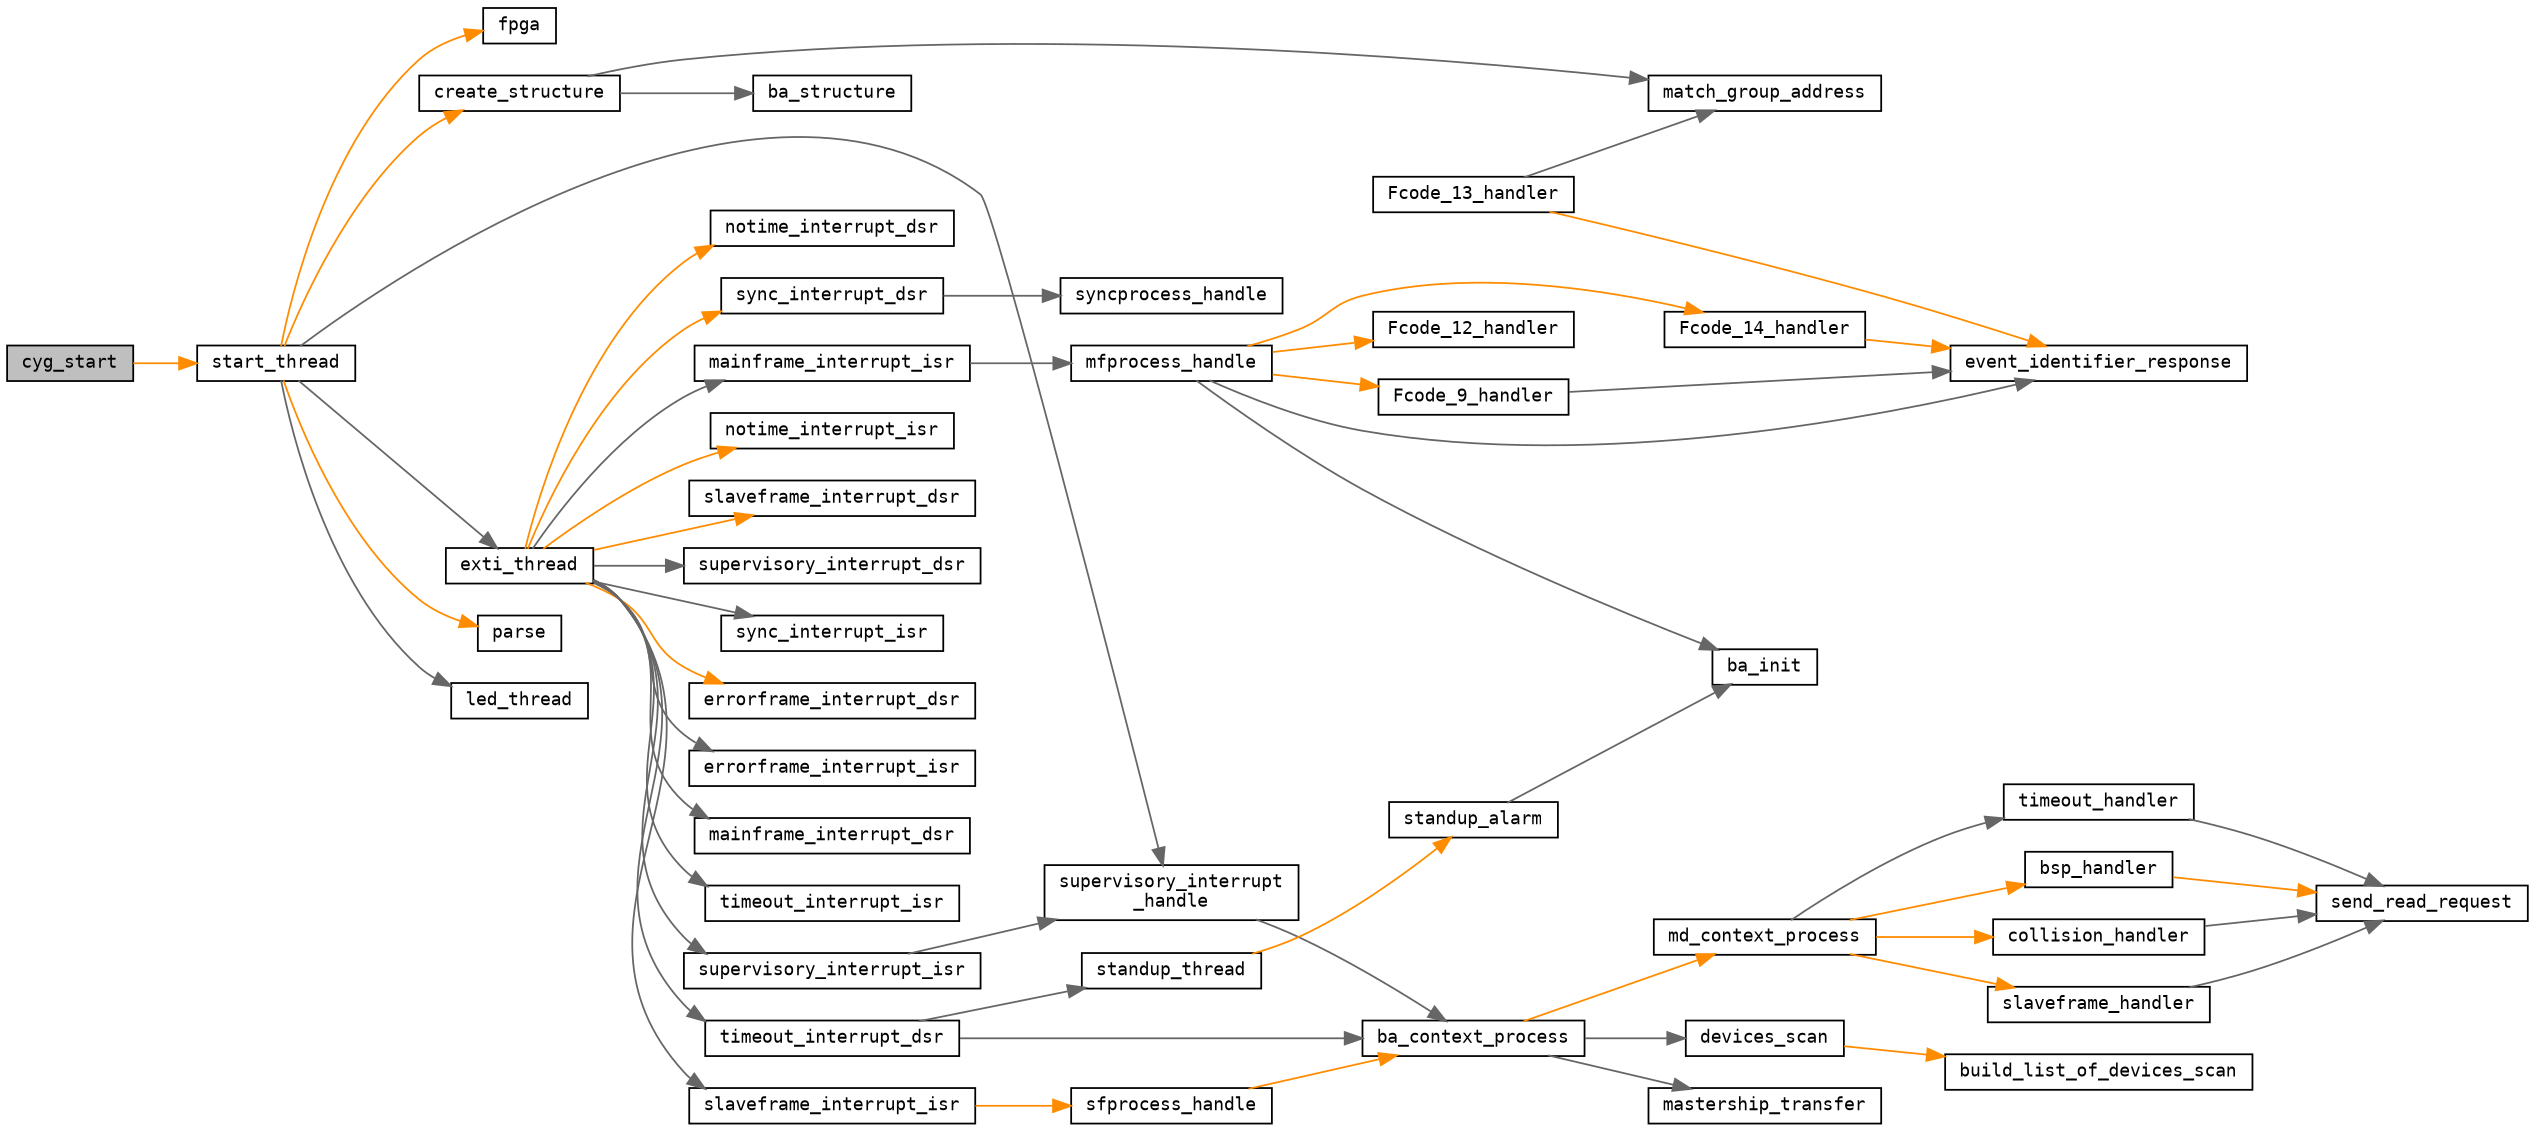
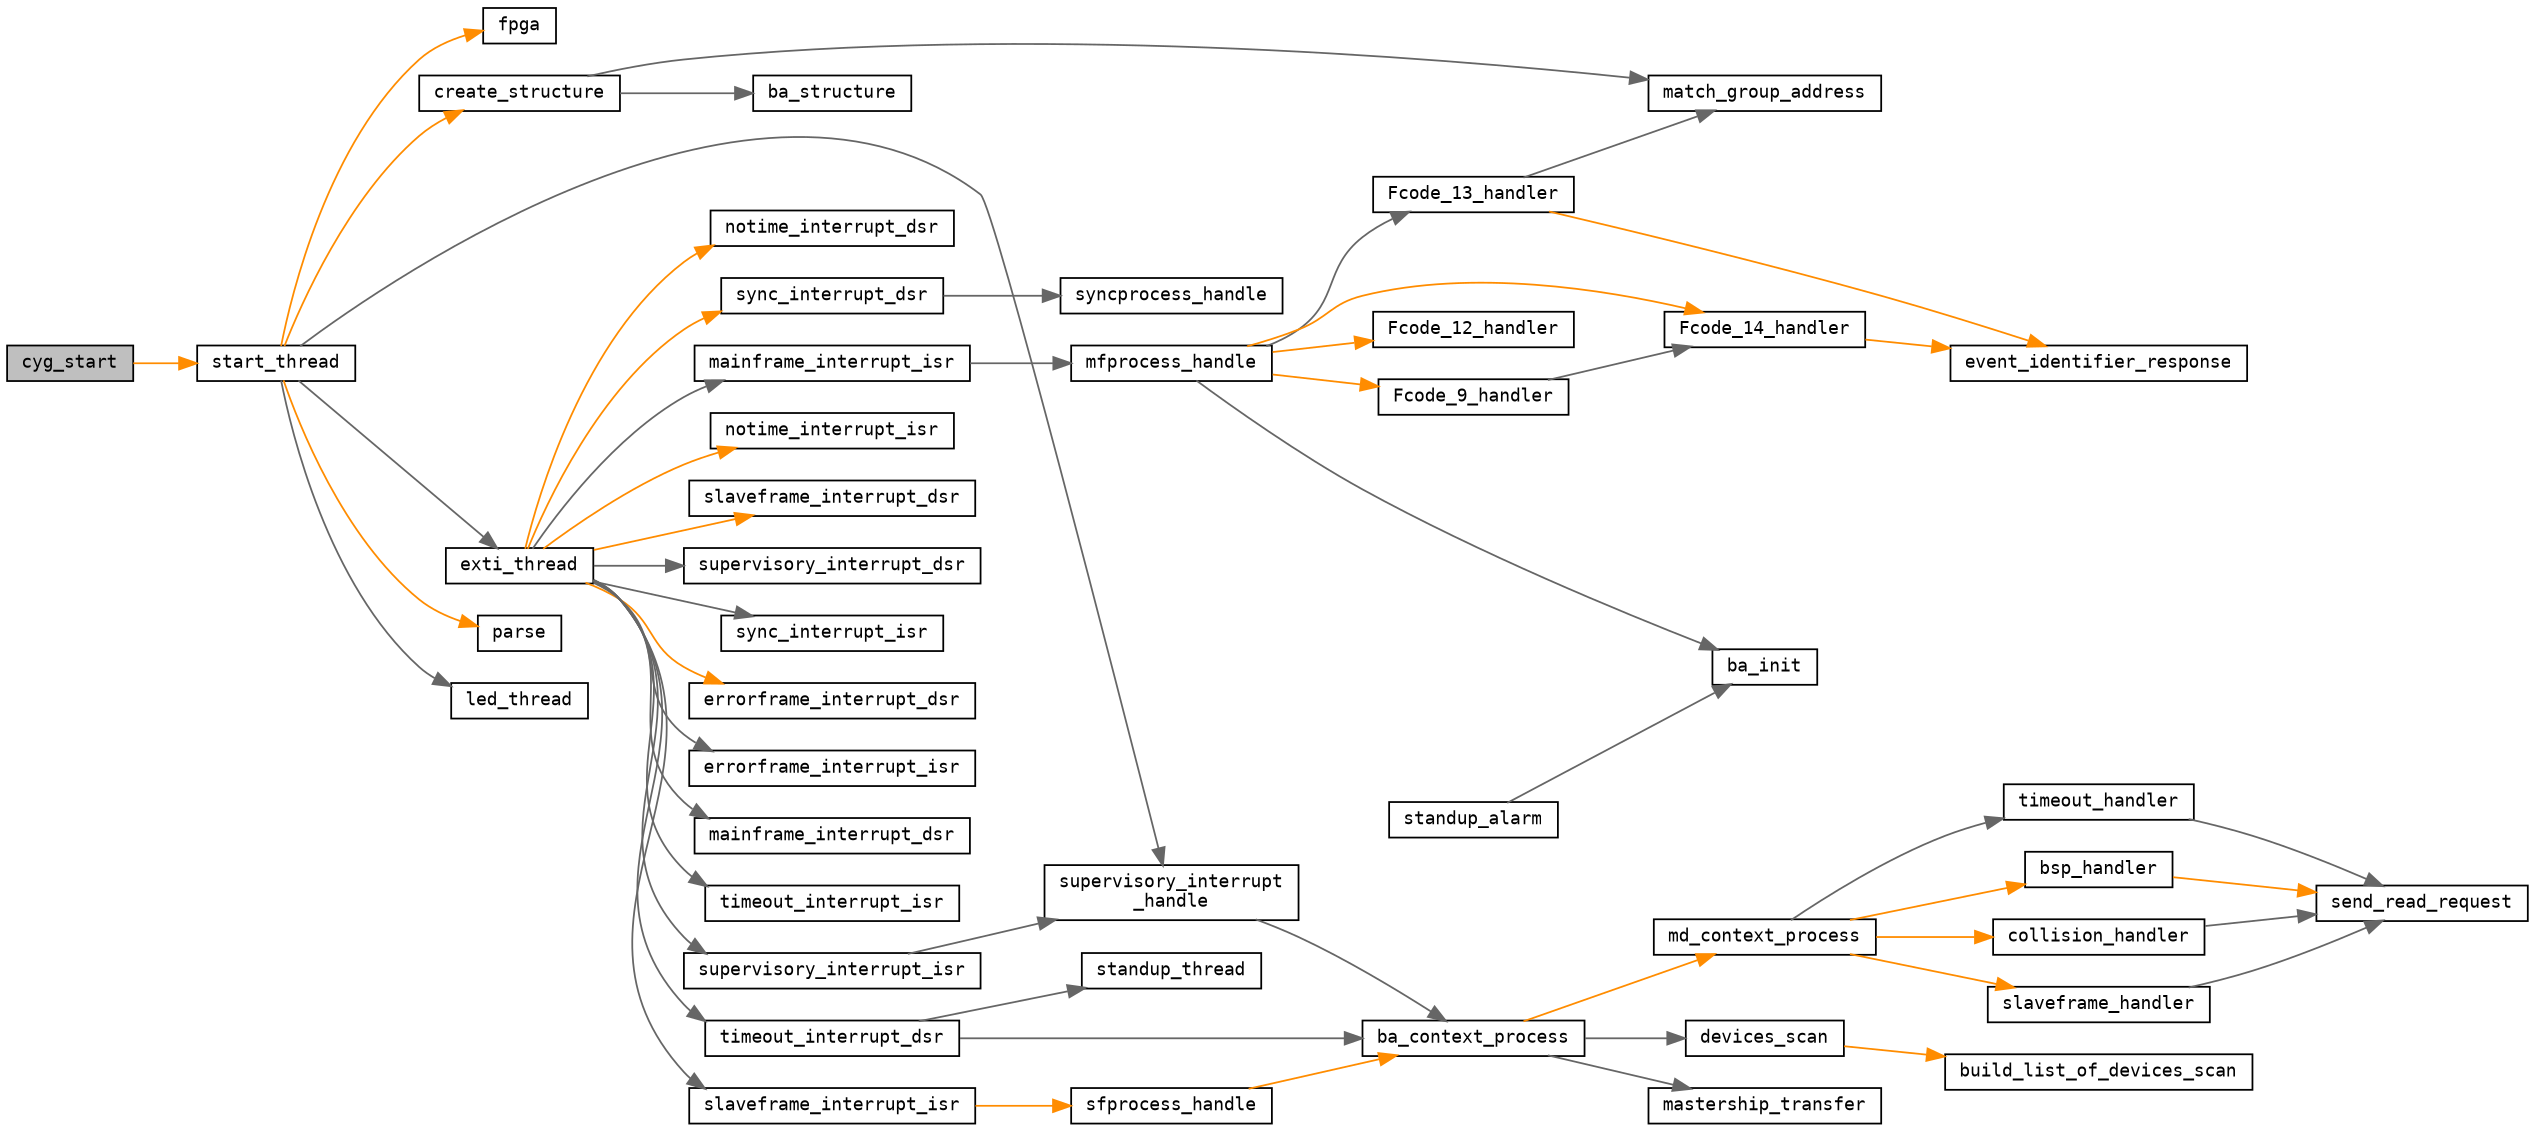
(1751, 382) -> (1611, 365)
(1611, 443) -> (1331, 284)
(1349, 910) -> none
